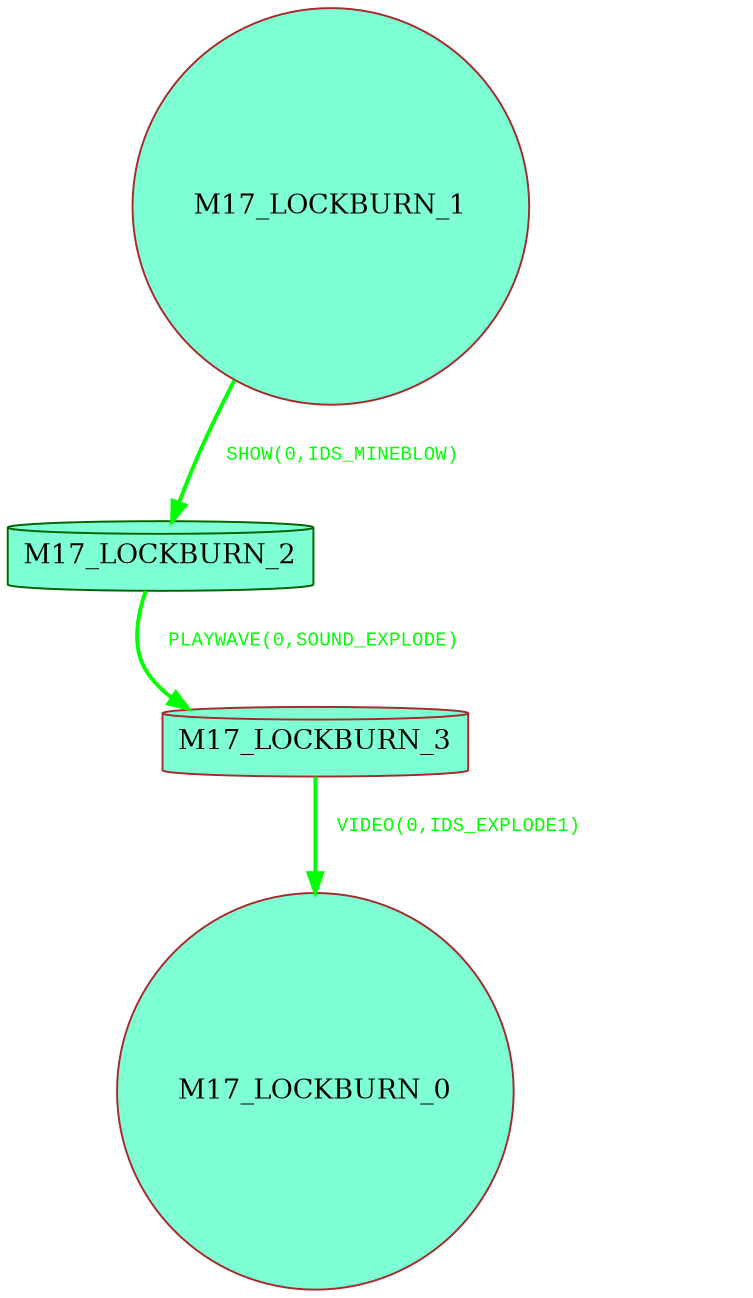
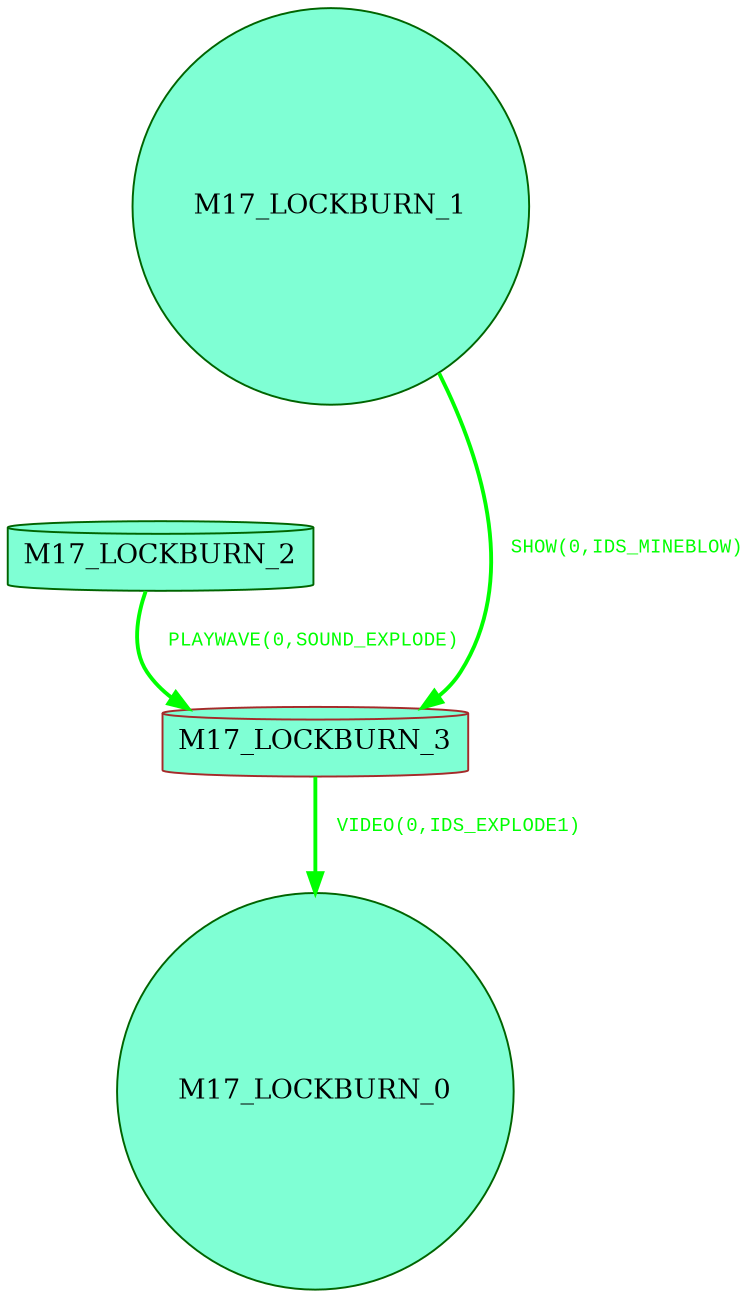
(331, 206) -> (331, 206)
(205, 441) -> (490, 537)
(315, 1091) -> (315, 1091)
